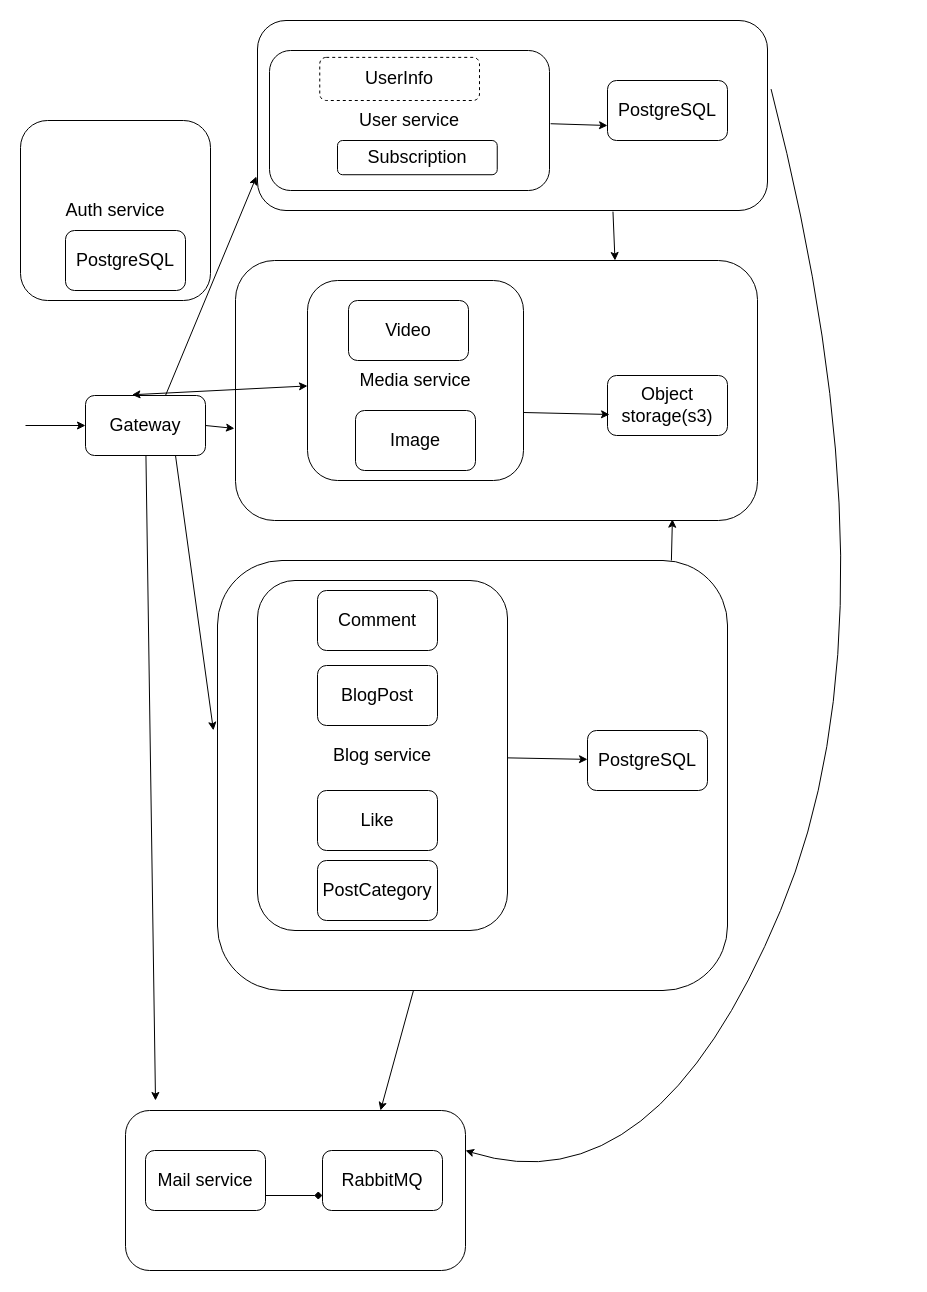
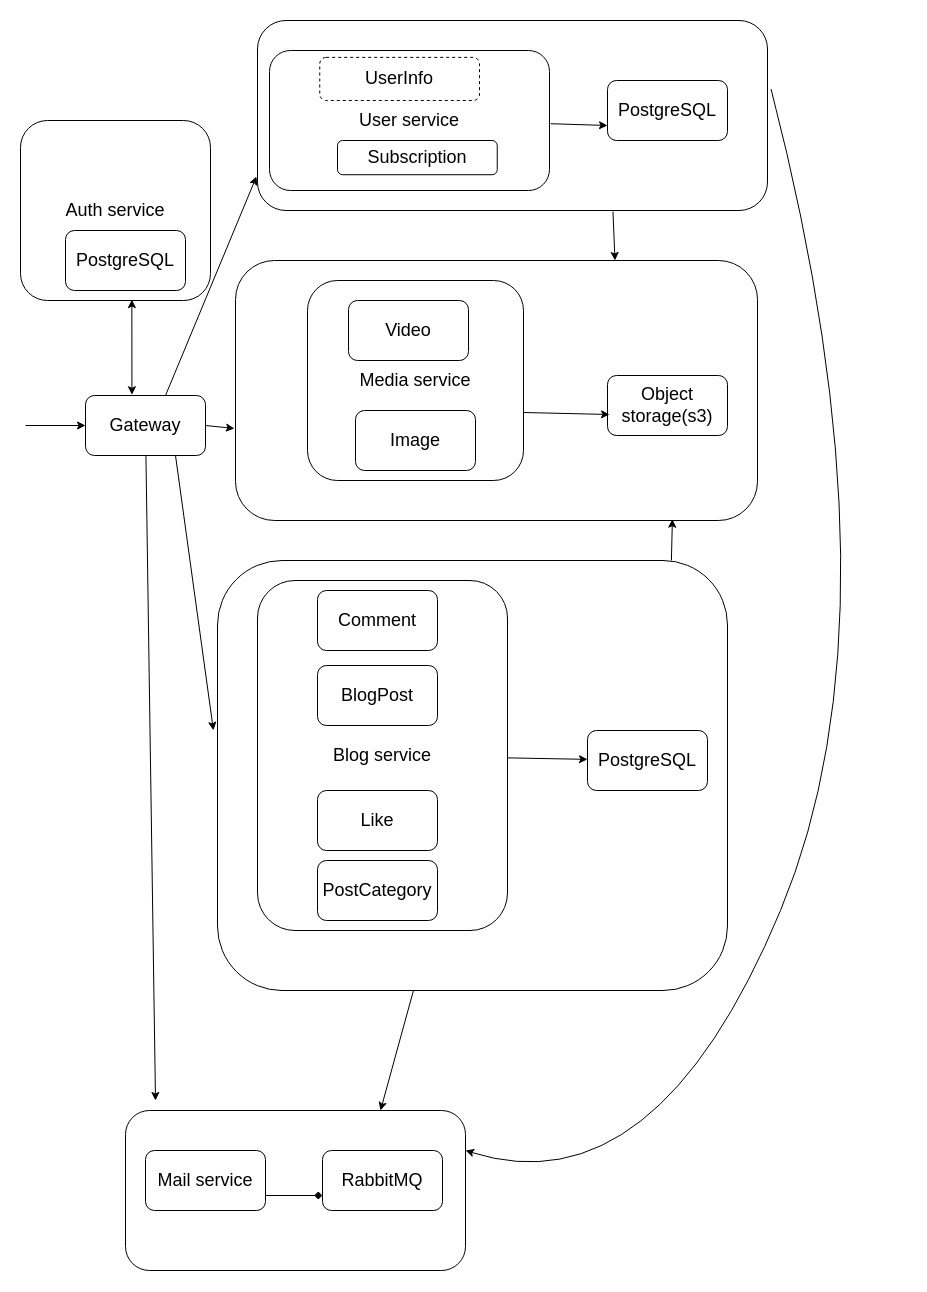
(219, 390) -> (132, 347)
